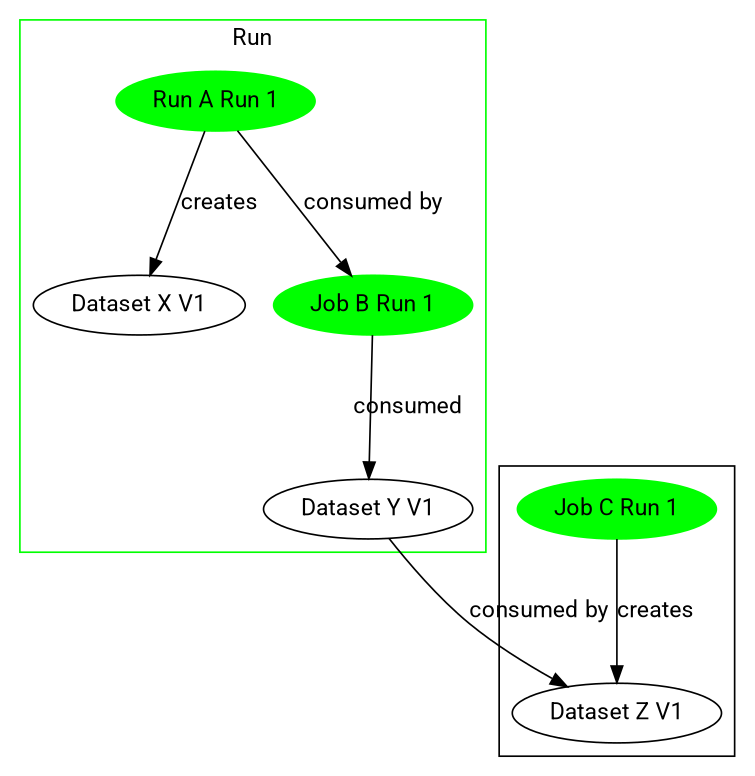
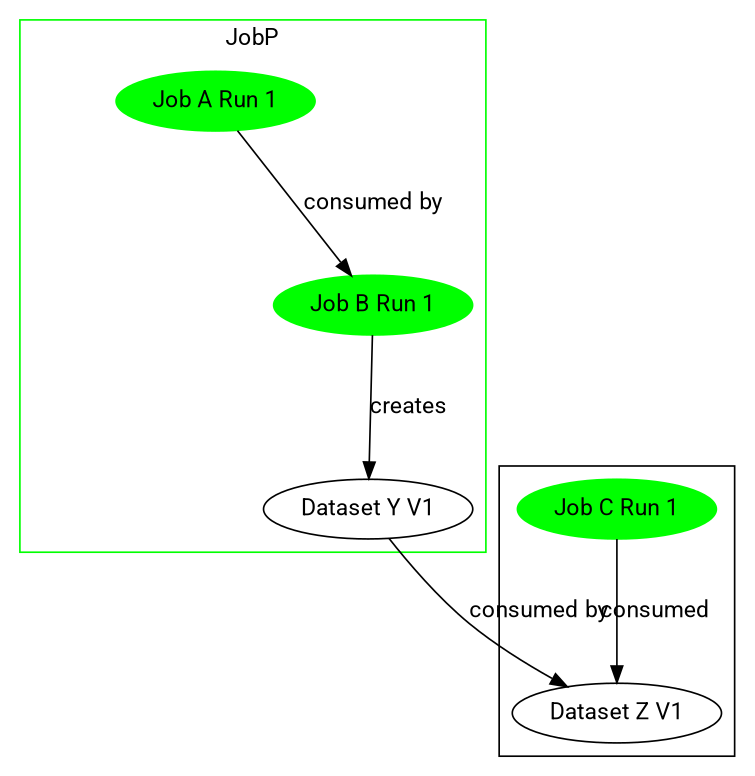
(253, 39) -> (253, 39)
(216, 101) -> (216, 101)
(139, 305) -> none
(409, 407) -> (409, 407)
(656, 611) -> (656, 611)
